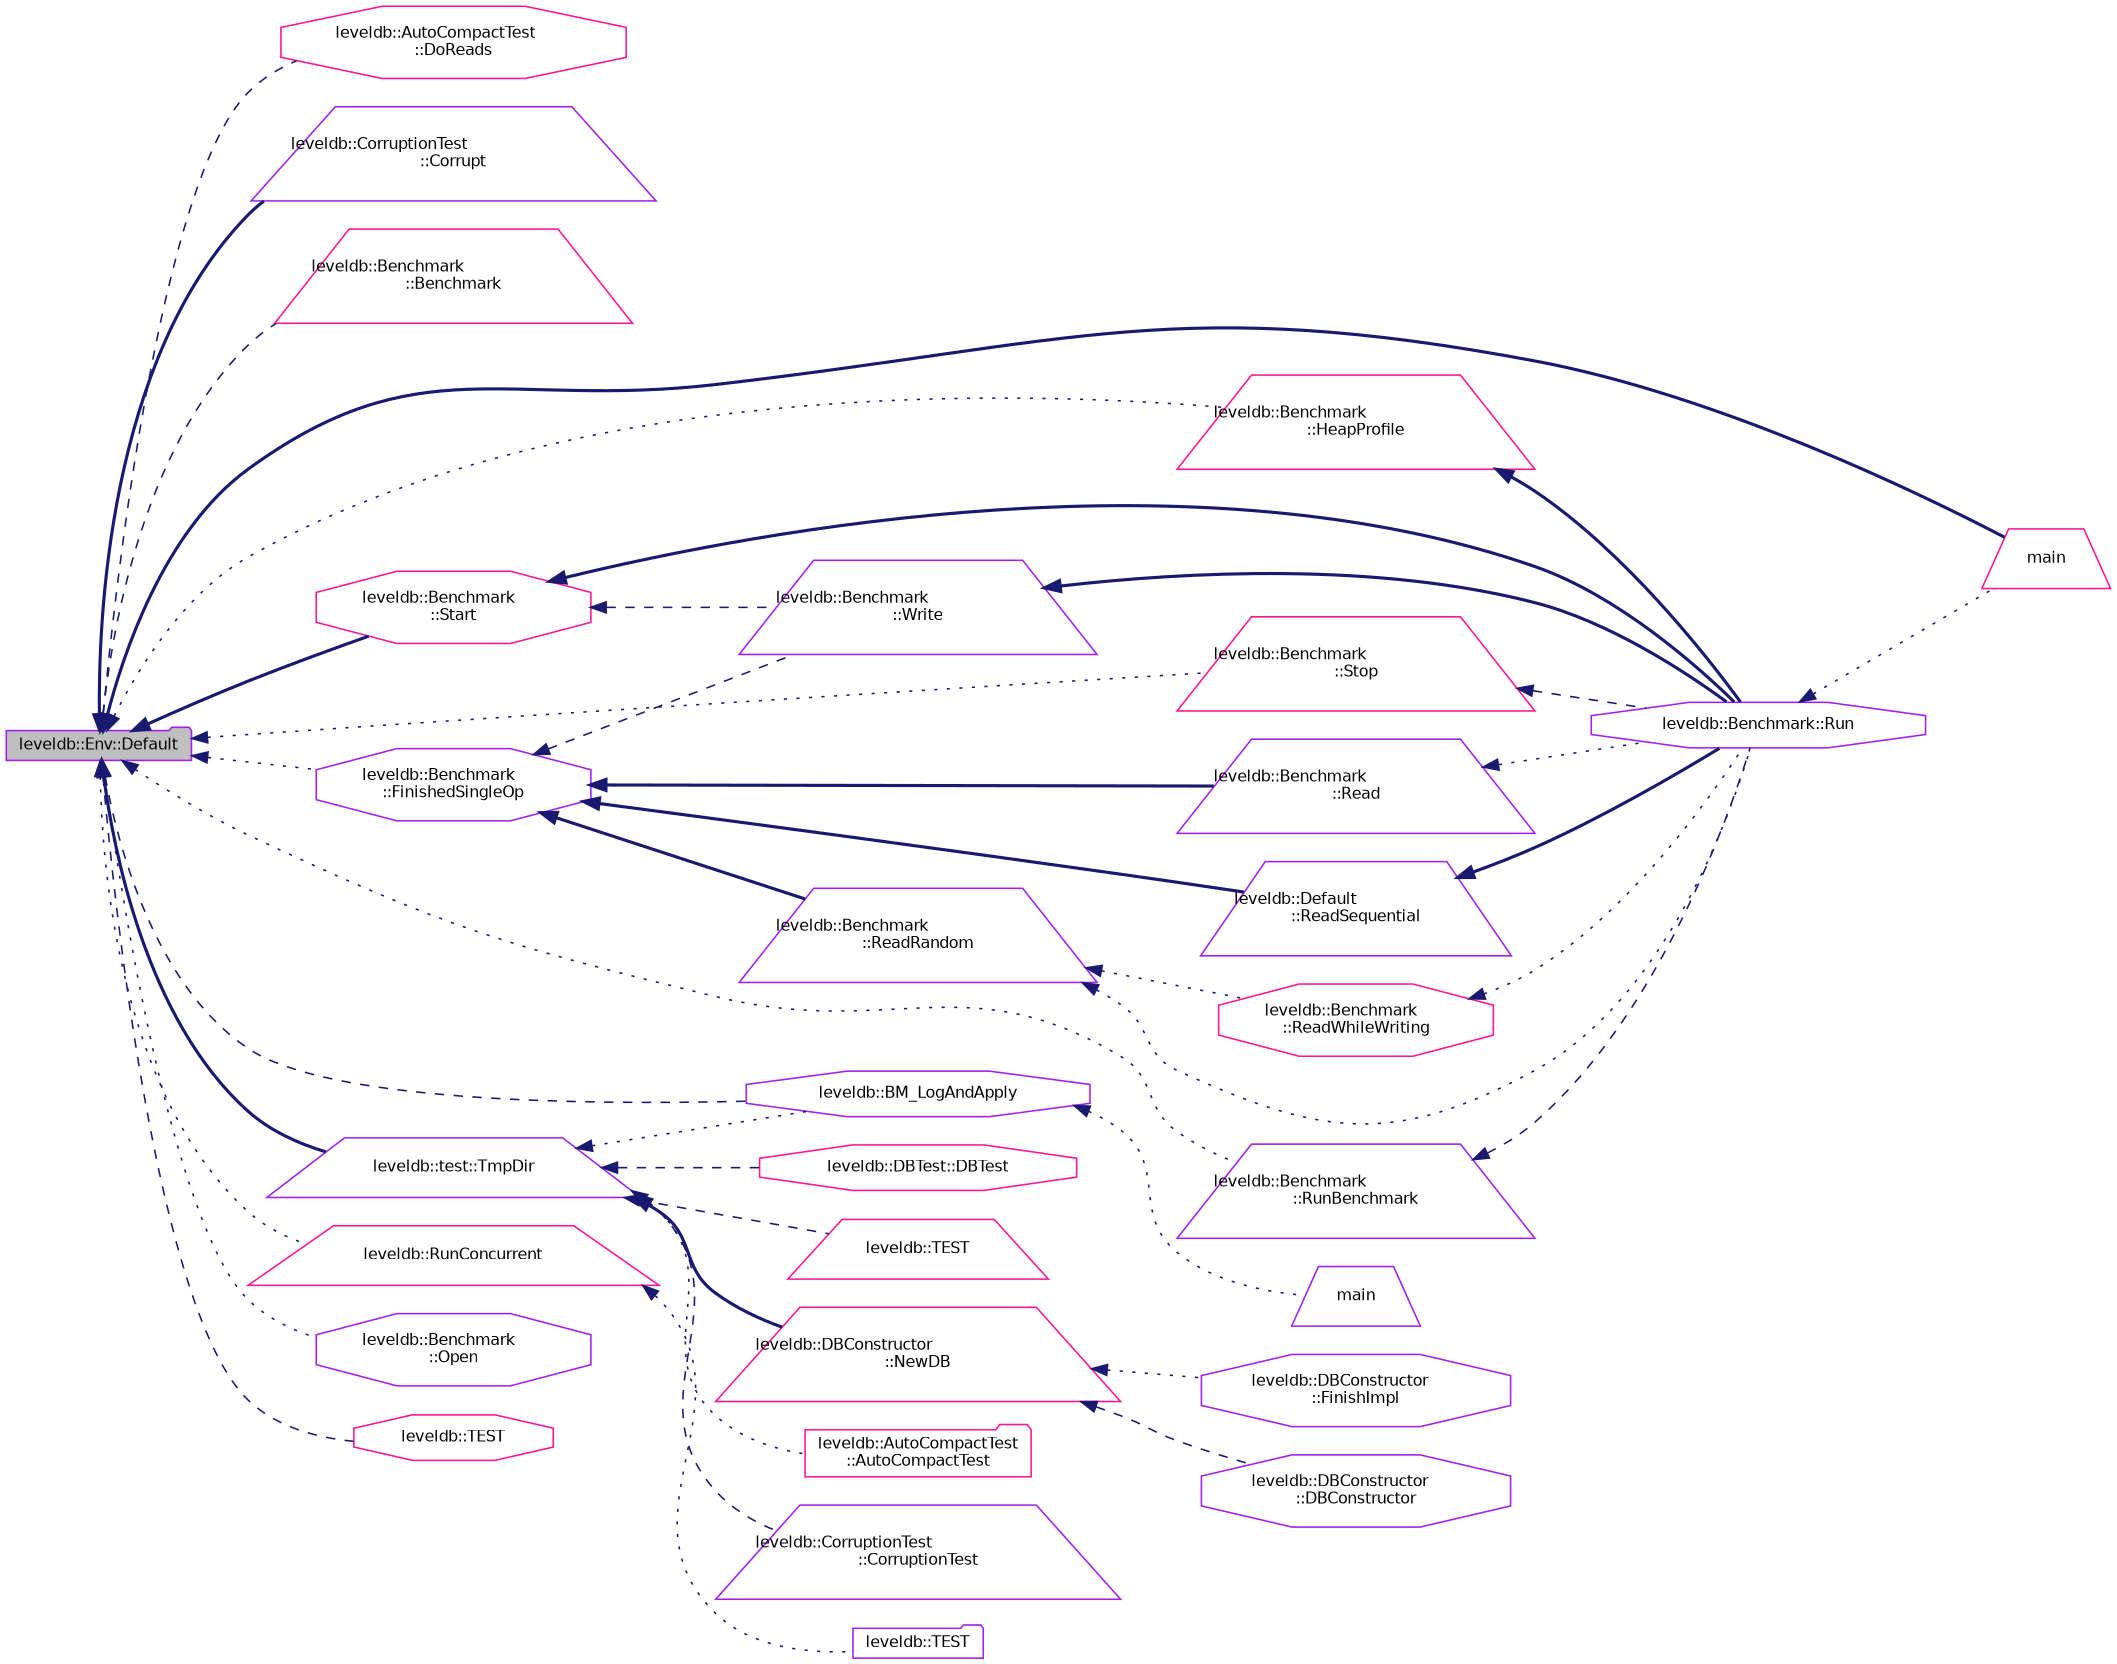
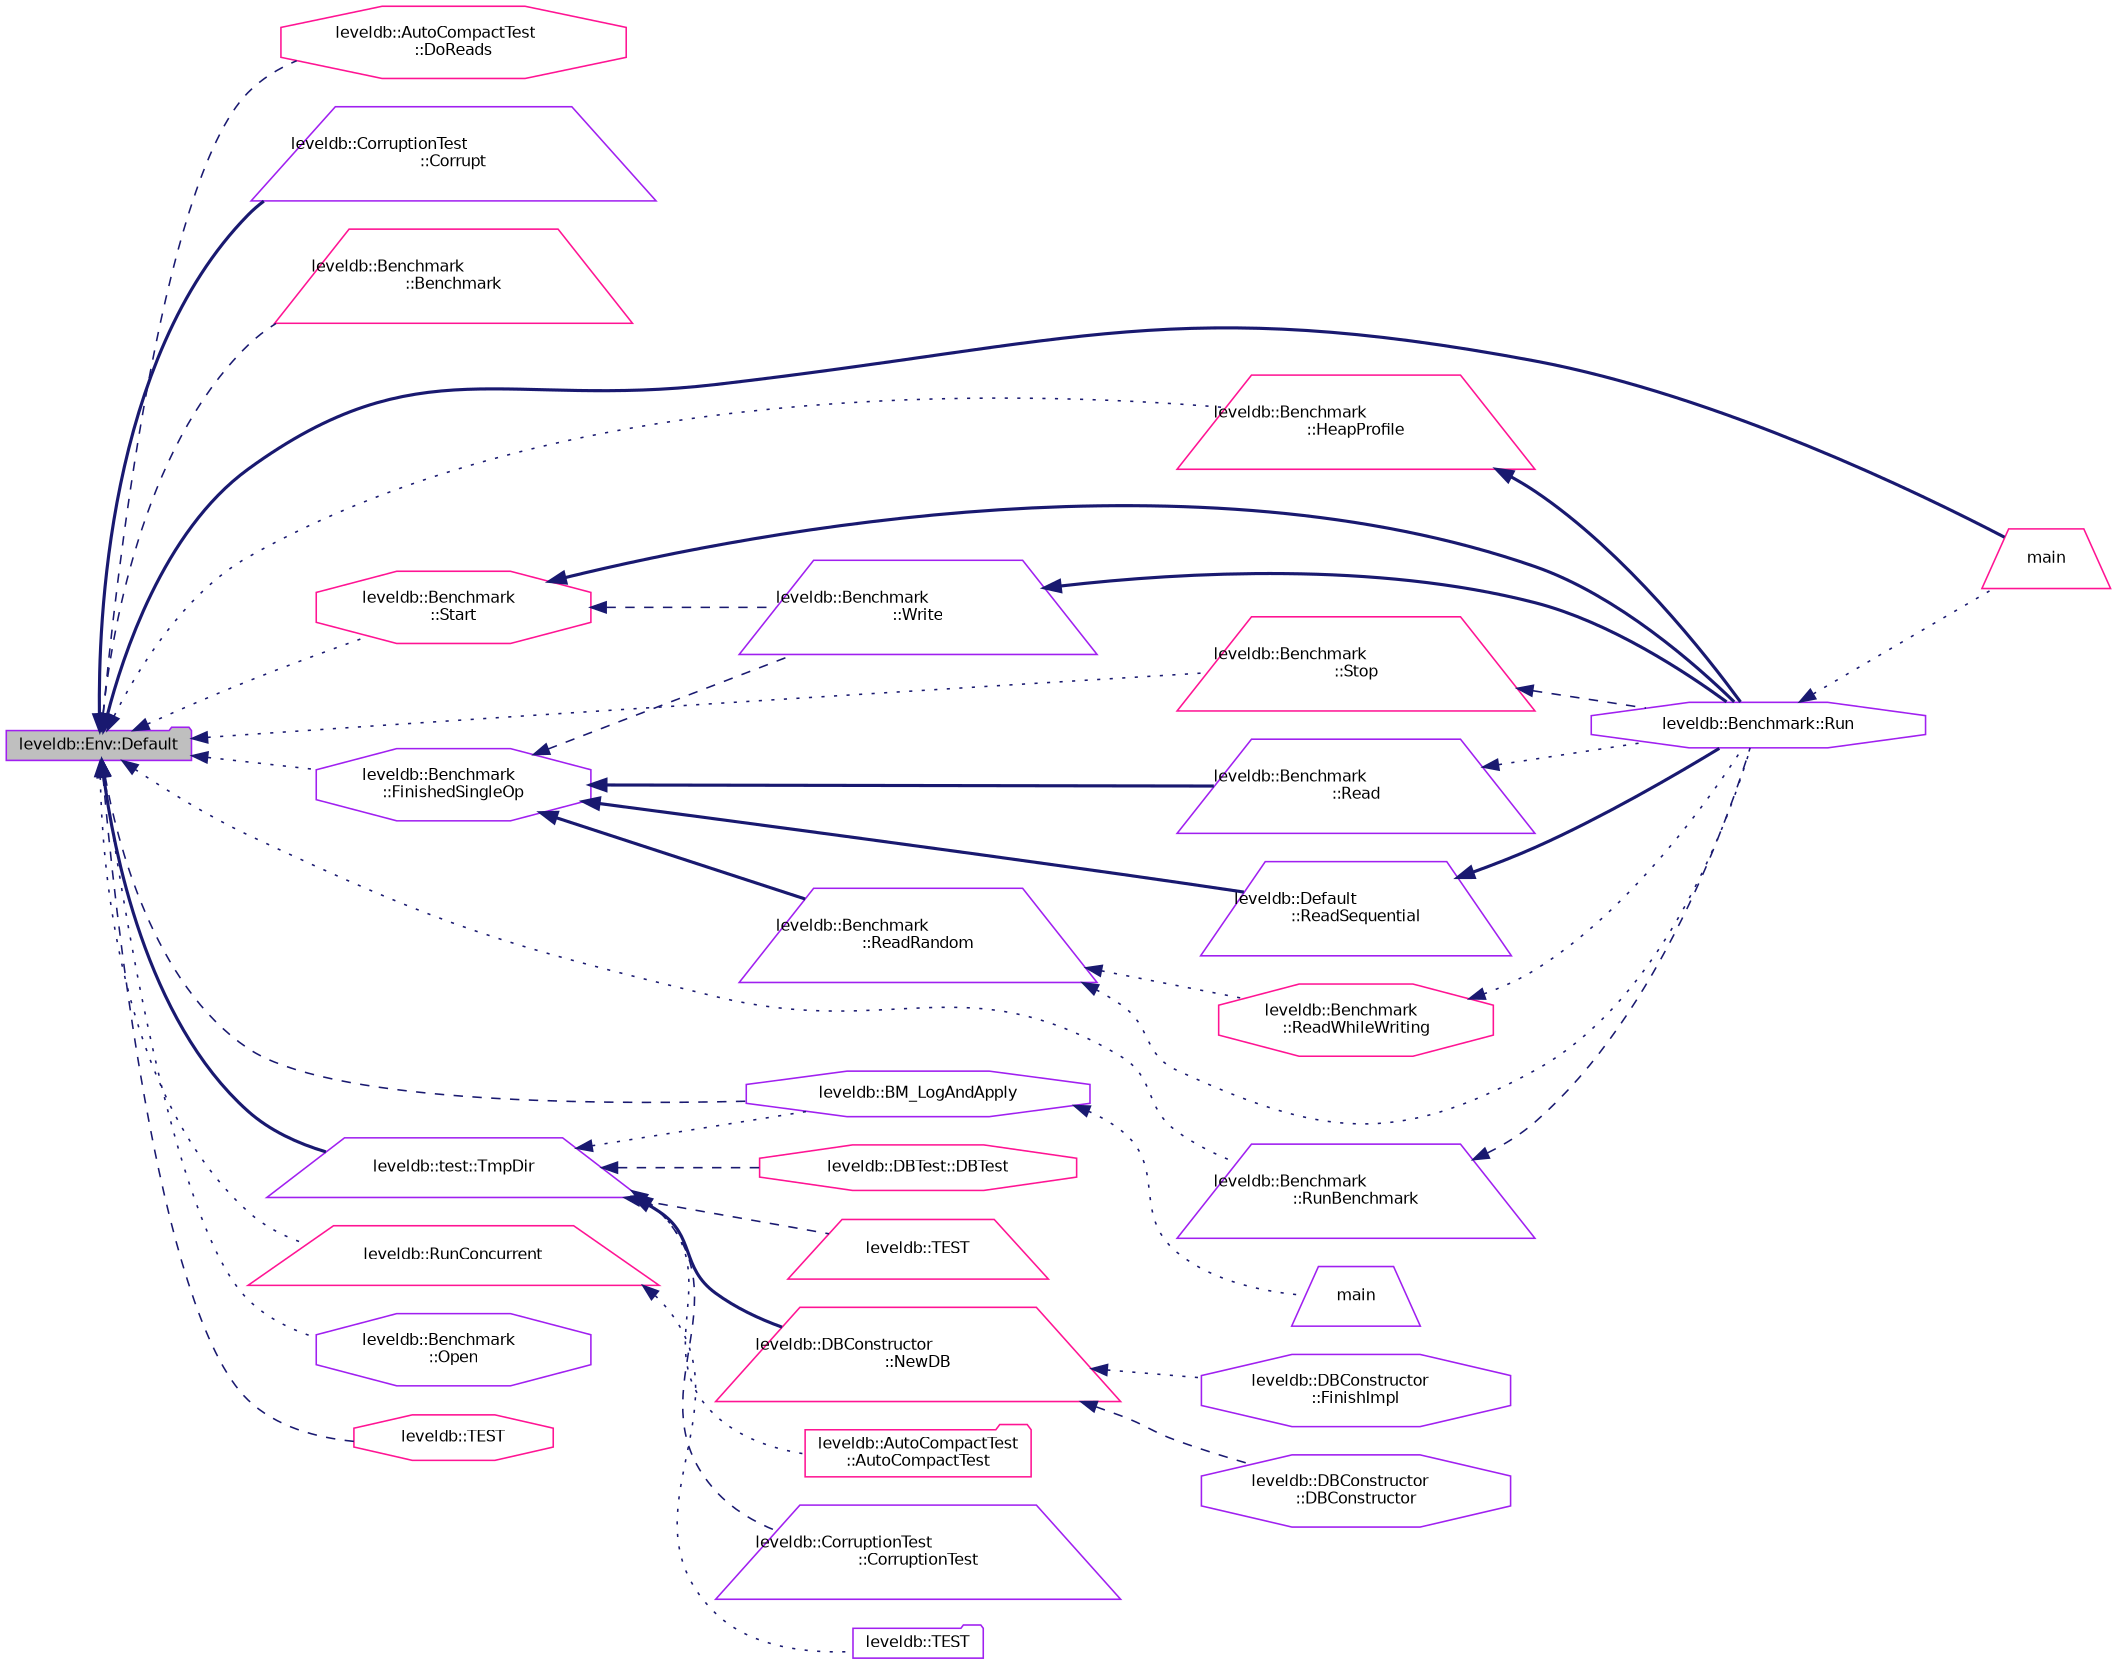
(257, 678) -> (257, 678)
